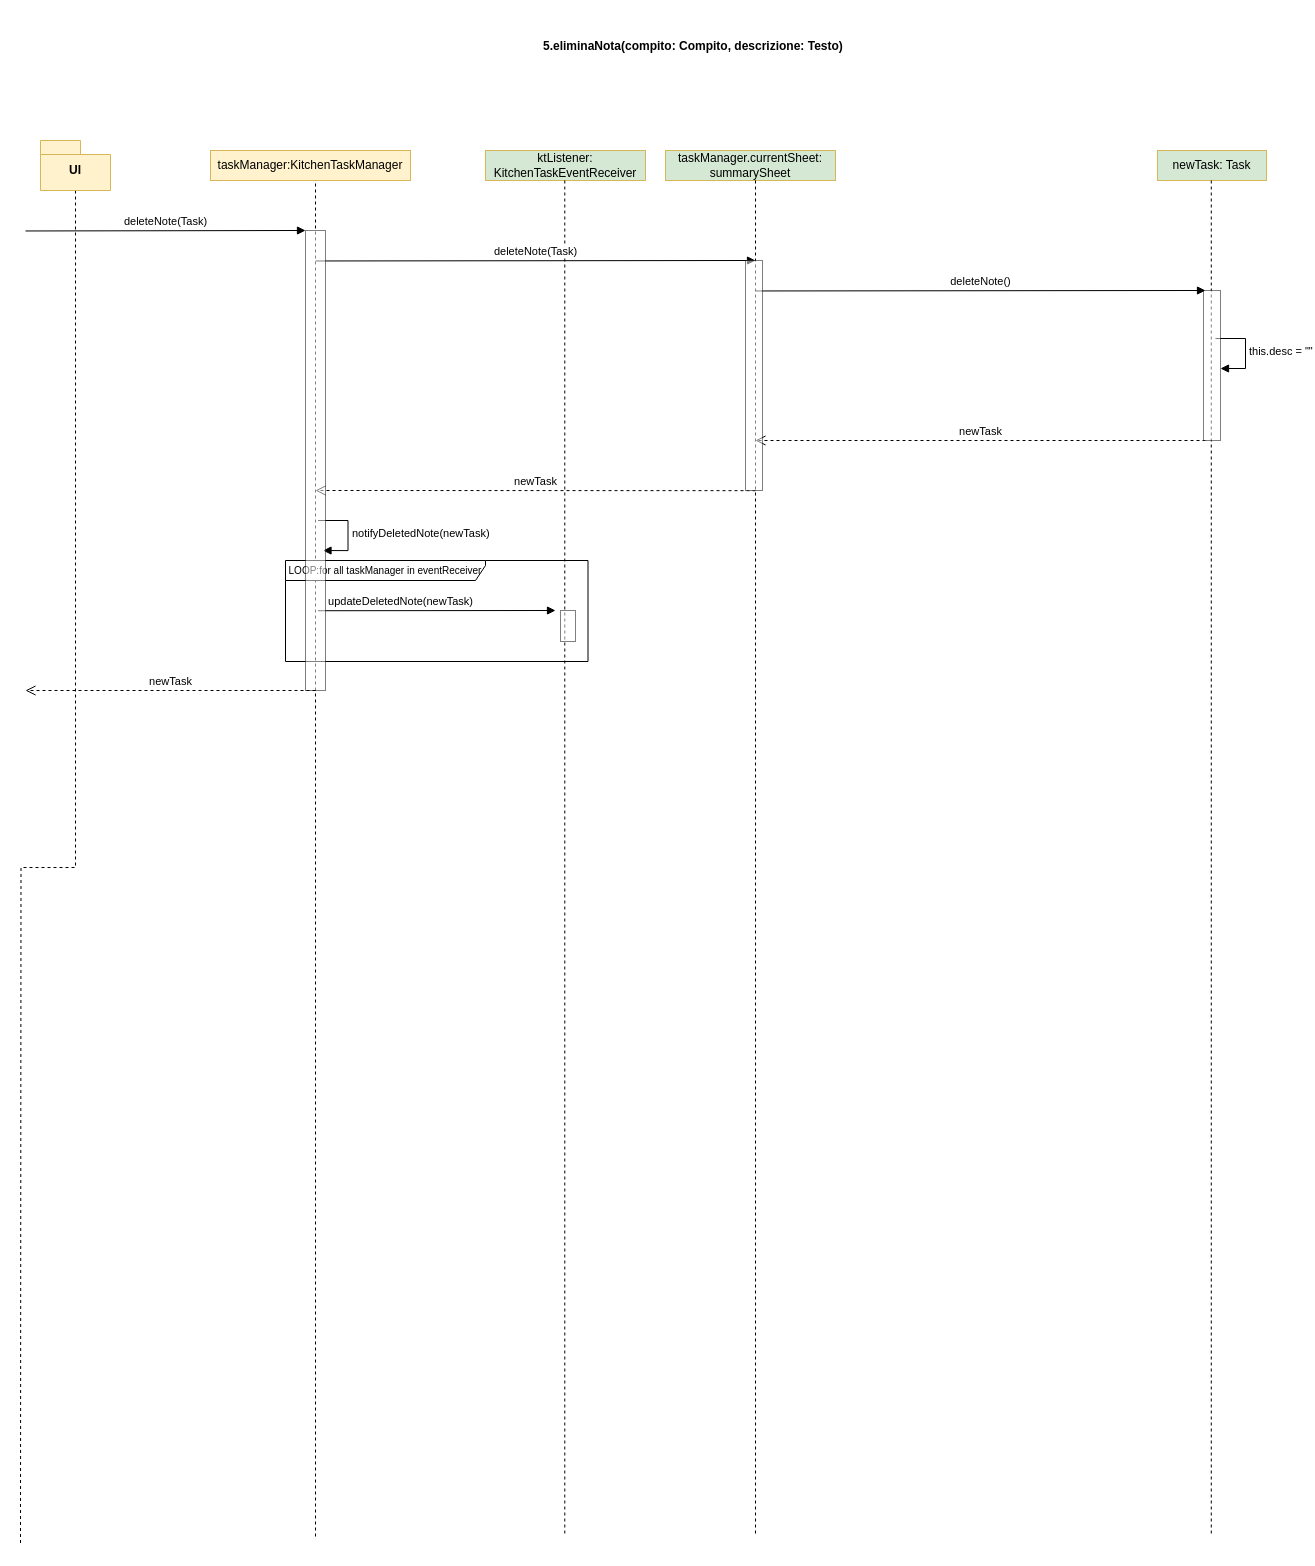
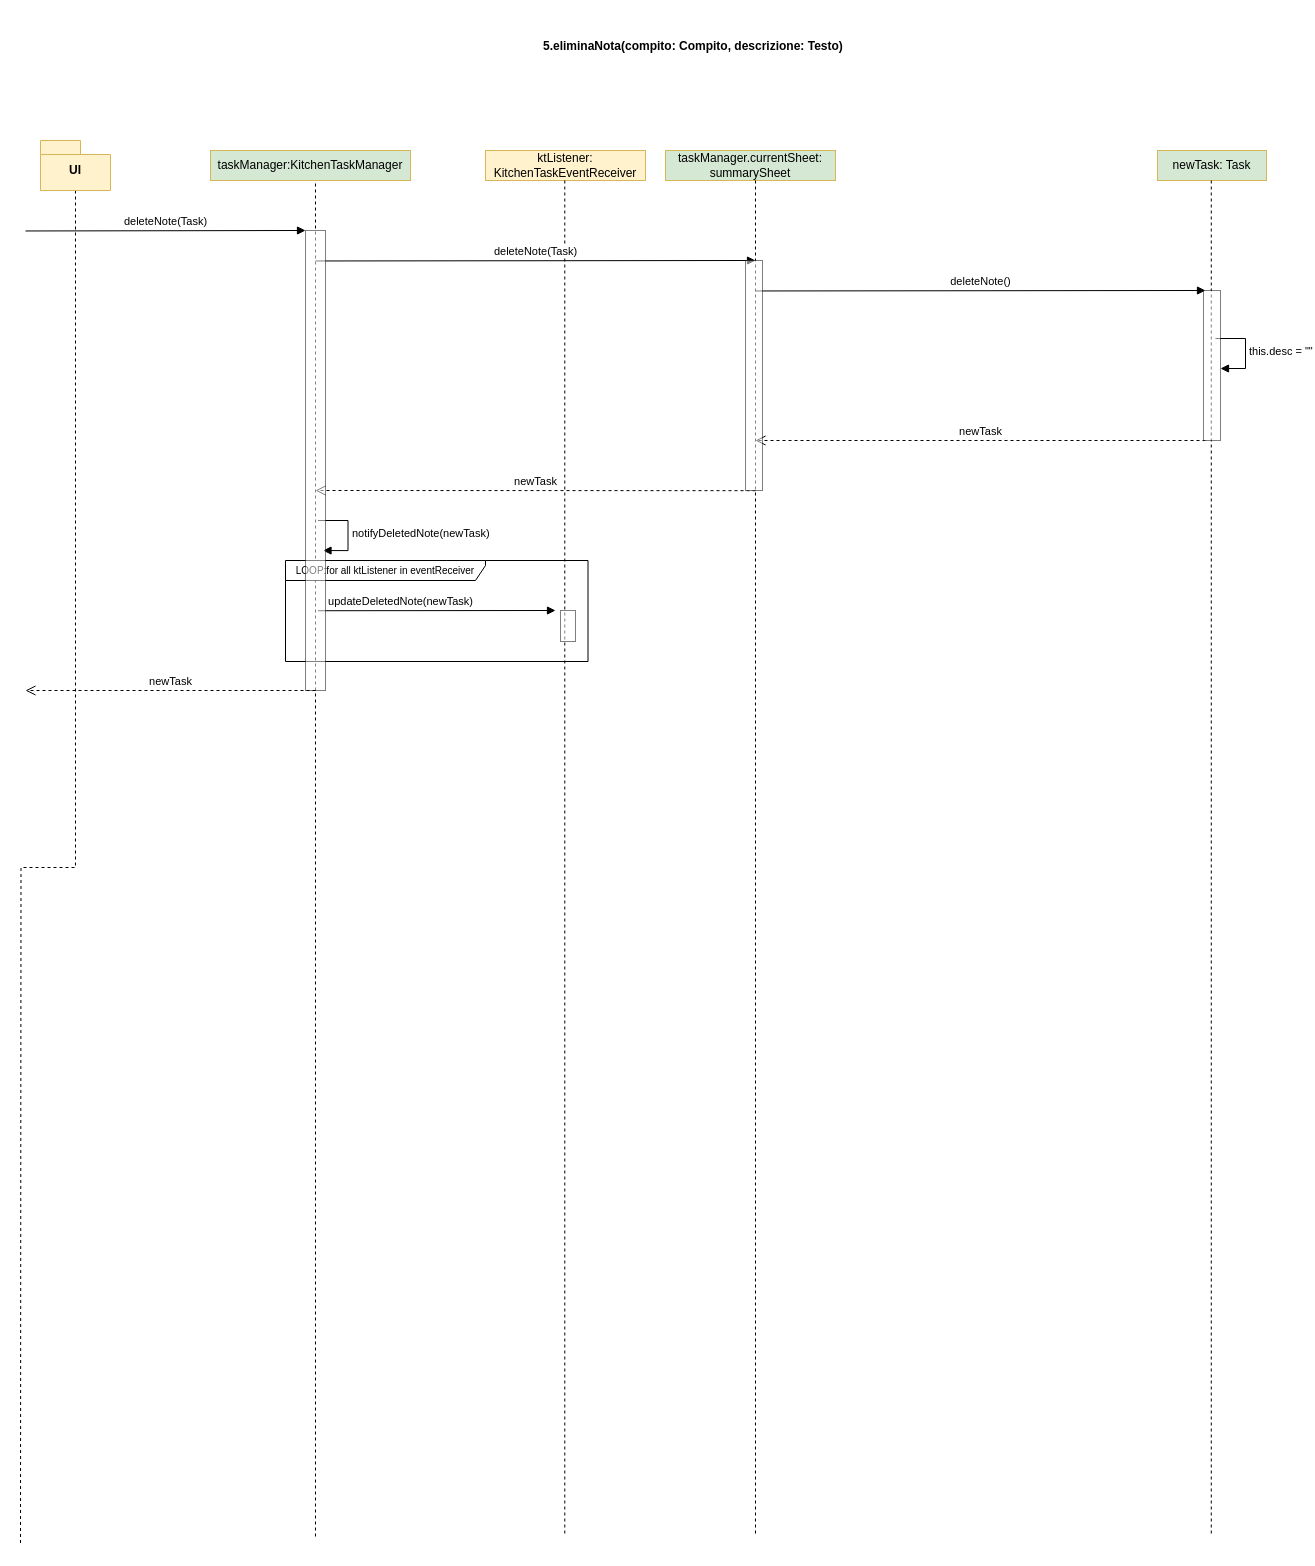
(311, 166) -> (311, 166)
(566, 166) -> (566, 166)
(386, 571) -> (386, 571)
